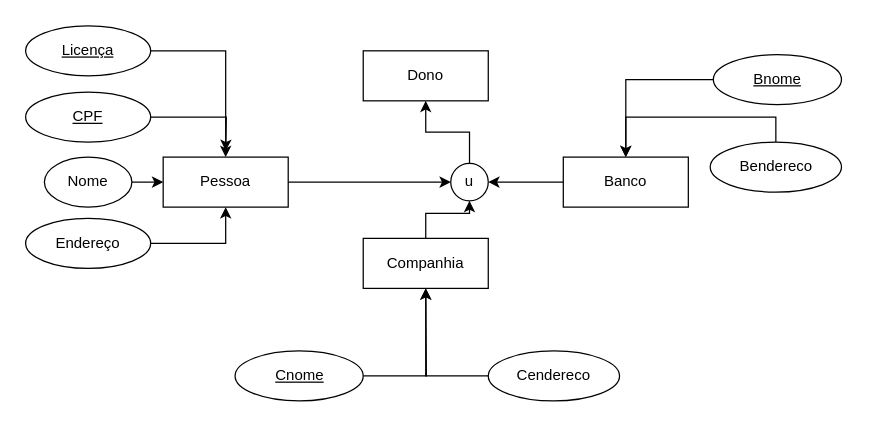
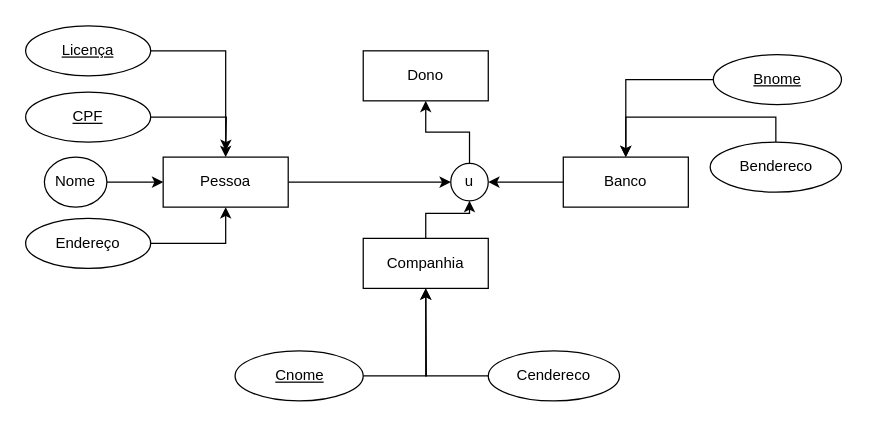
(88, 182) -> (76, 182)
